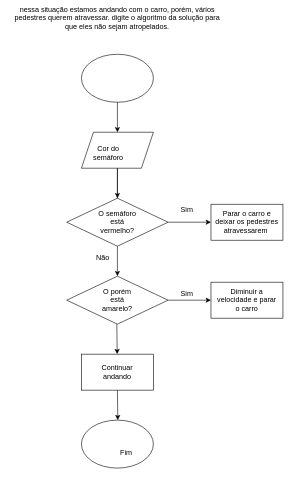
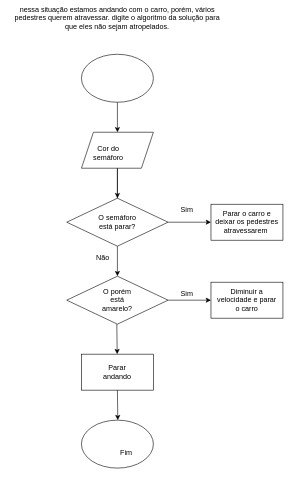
(117, 222) -> (117, 222)
(117, 372) -> (117, 372)
